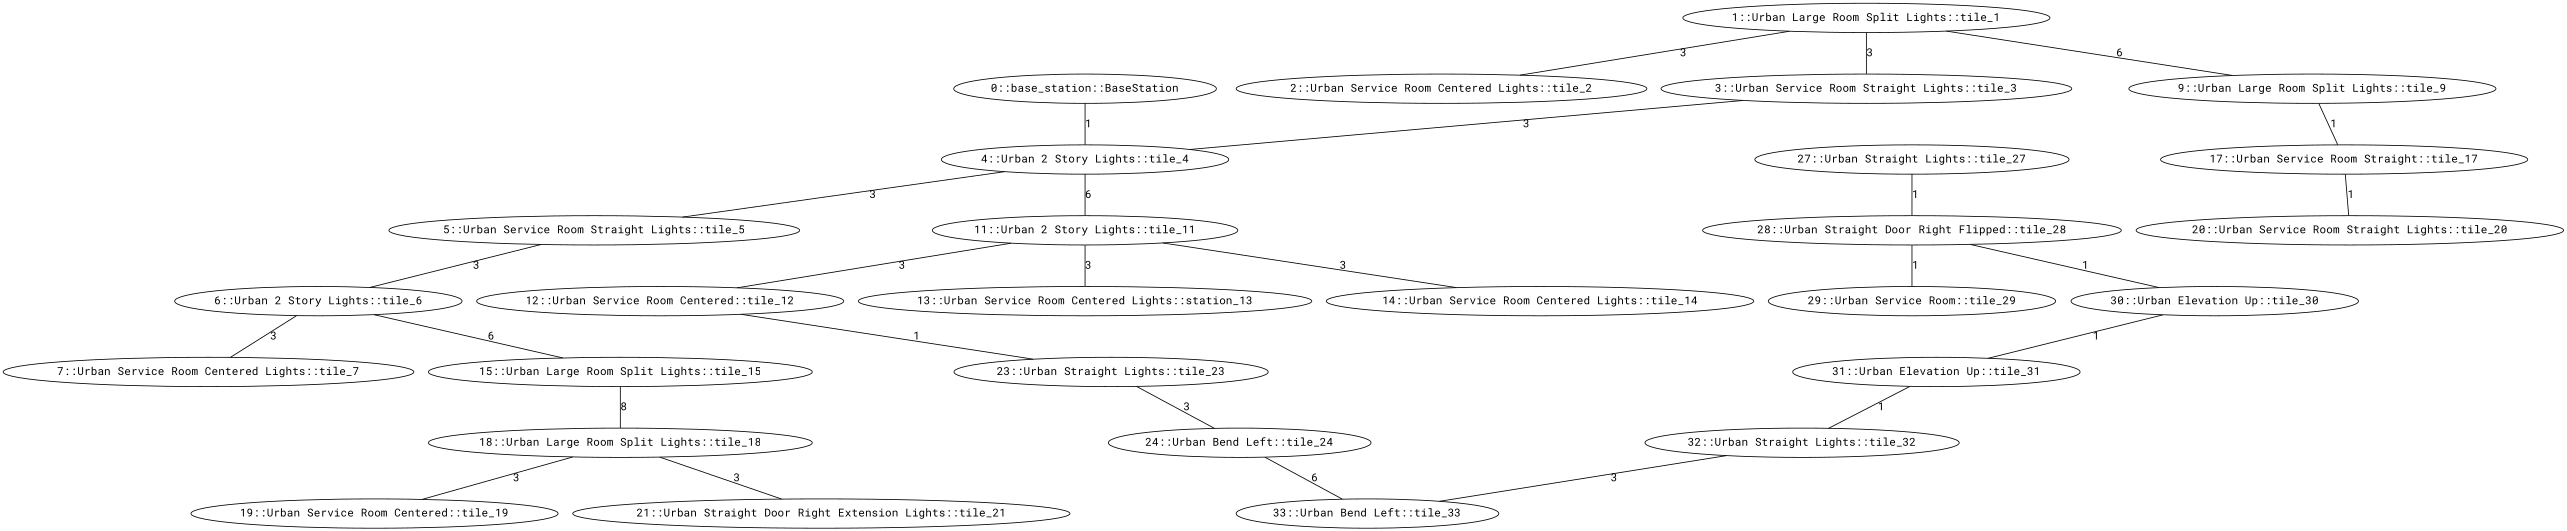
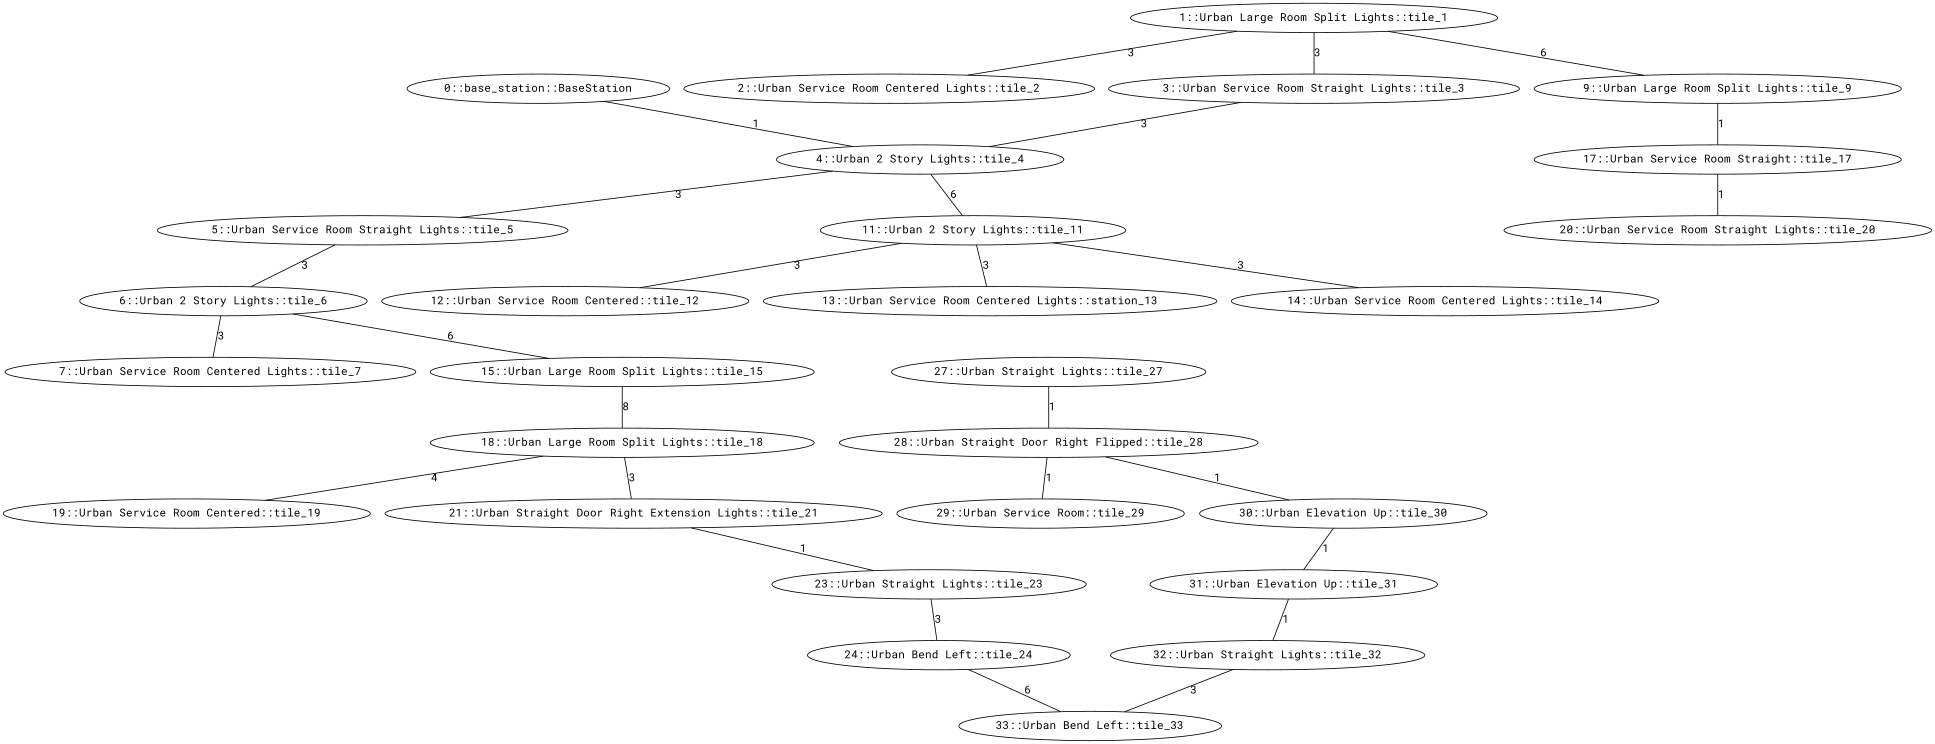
(887, 337) -> (783, 549)
(517, 478) -> (435, 478)
